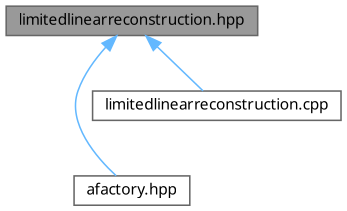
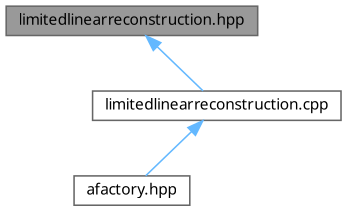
(76, 114) -> (169, 154)
